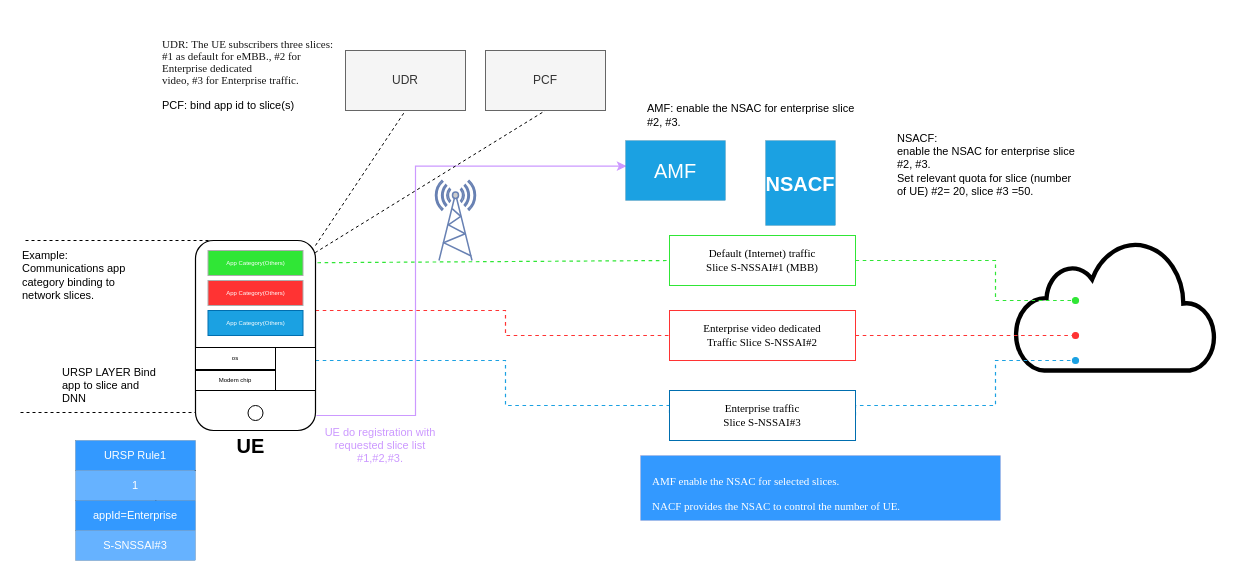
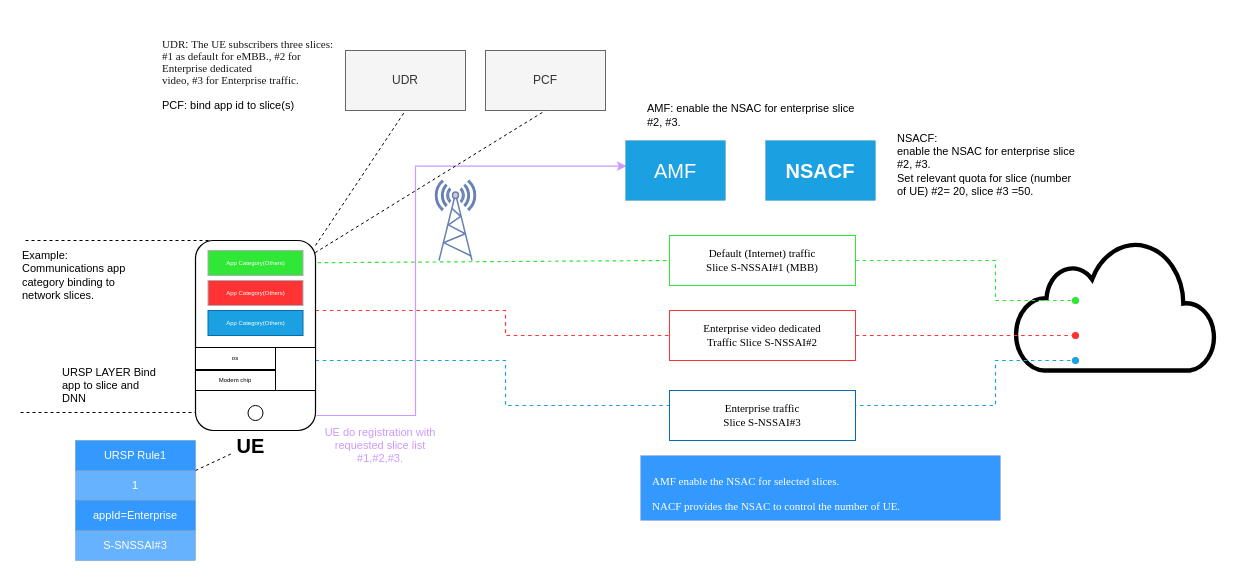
(801, 183) -> (821, 171)
(195, 471) -> (214, 462)
